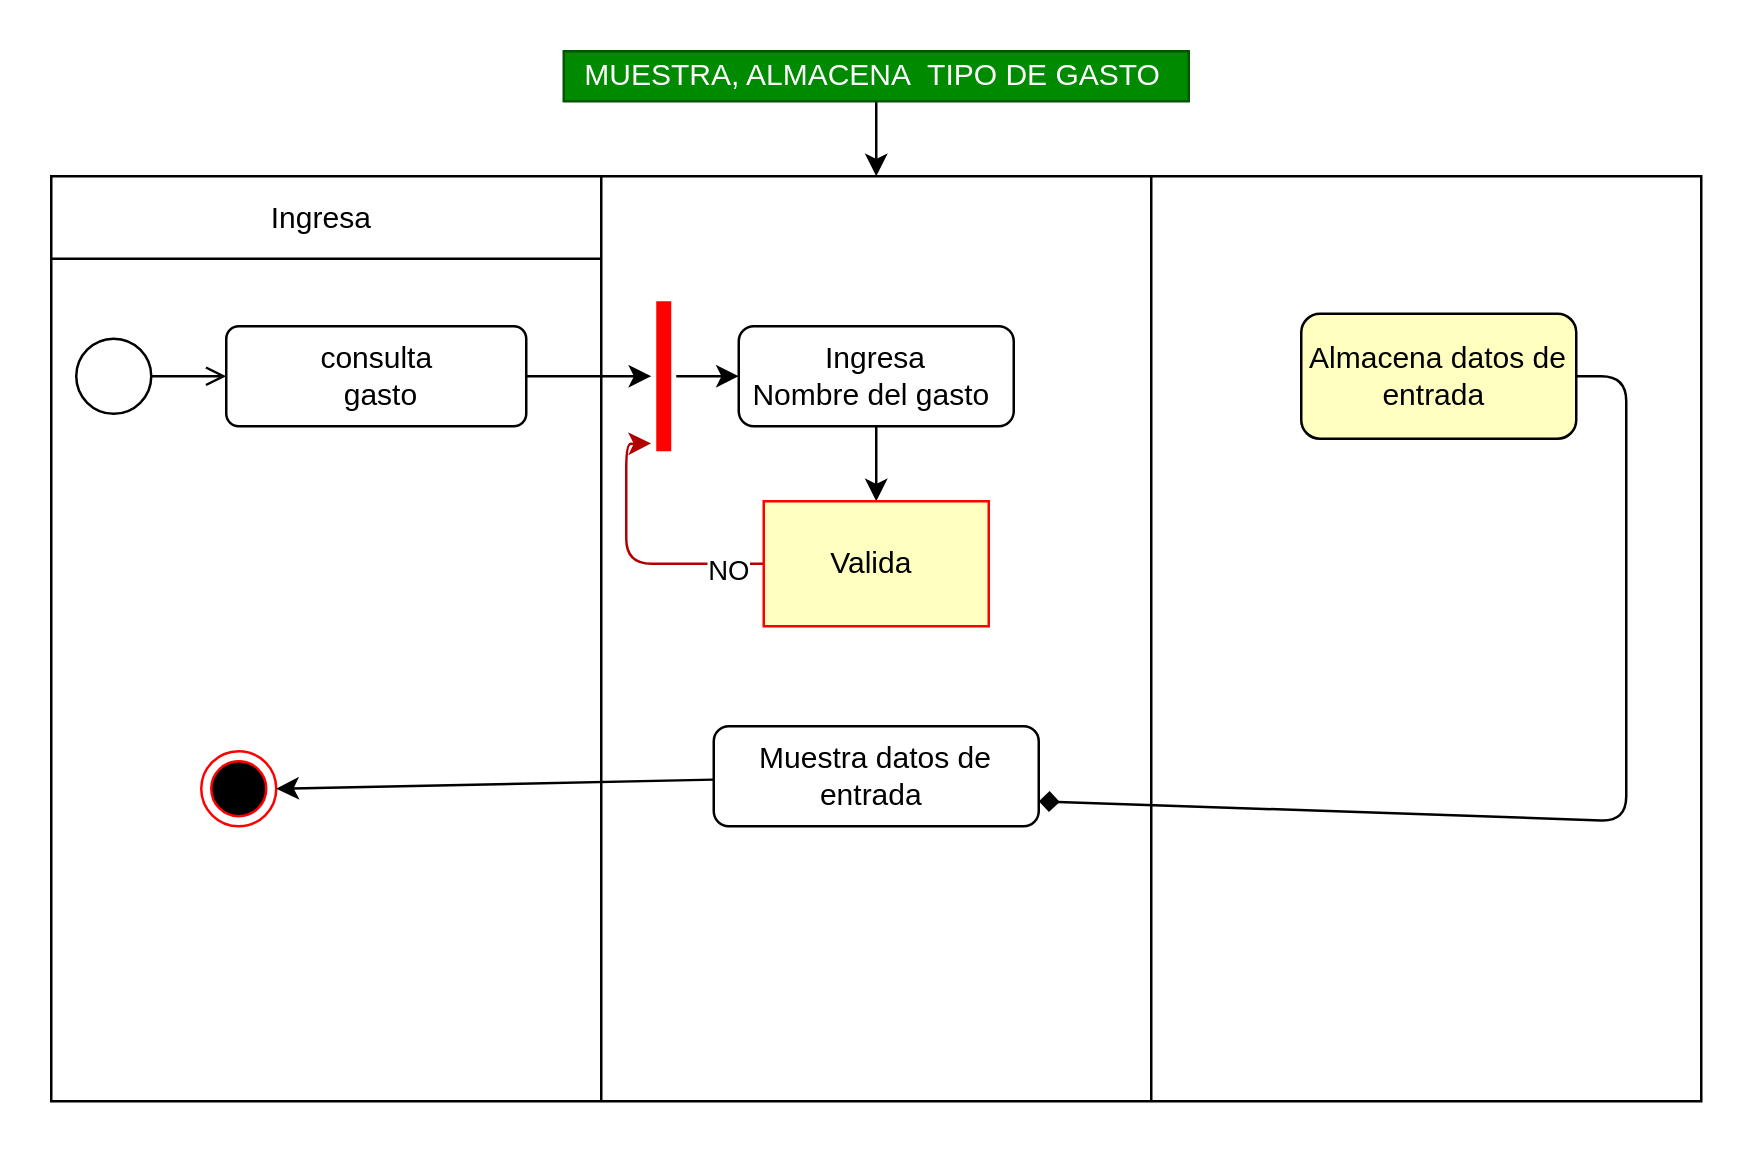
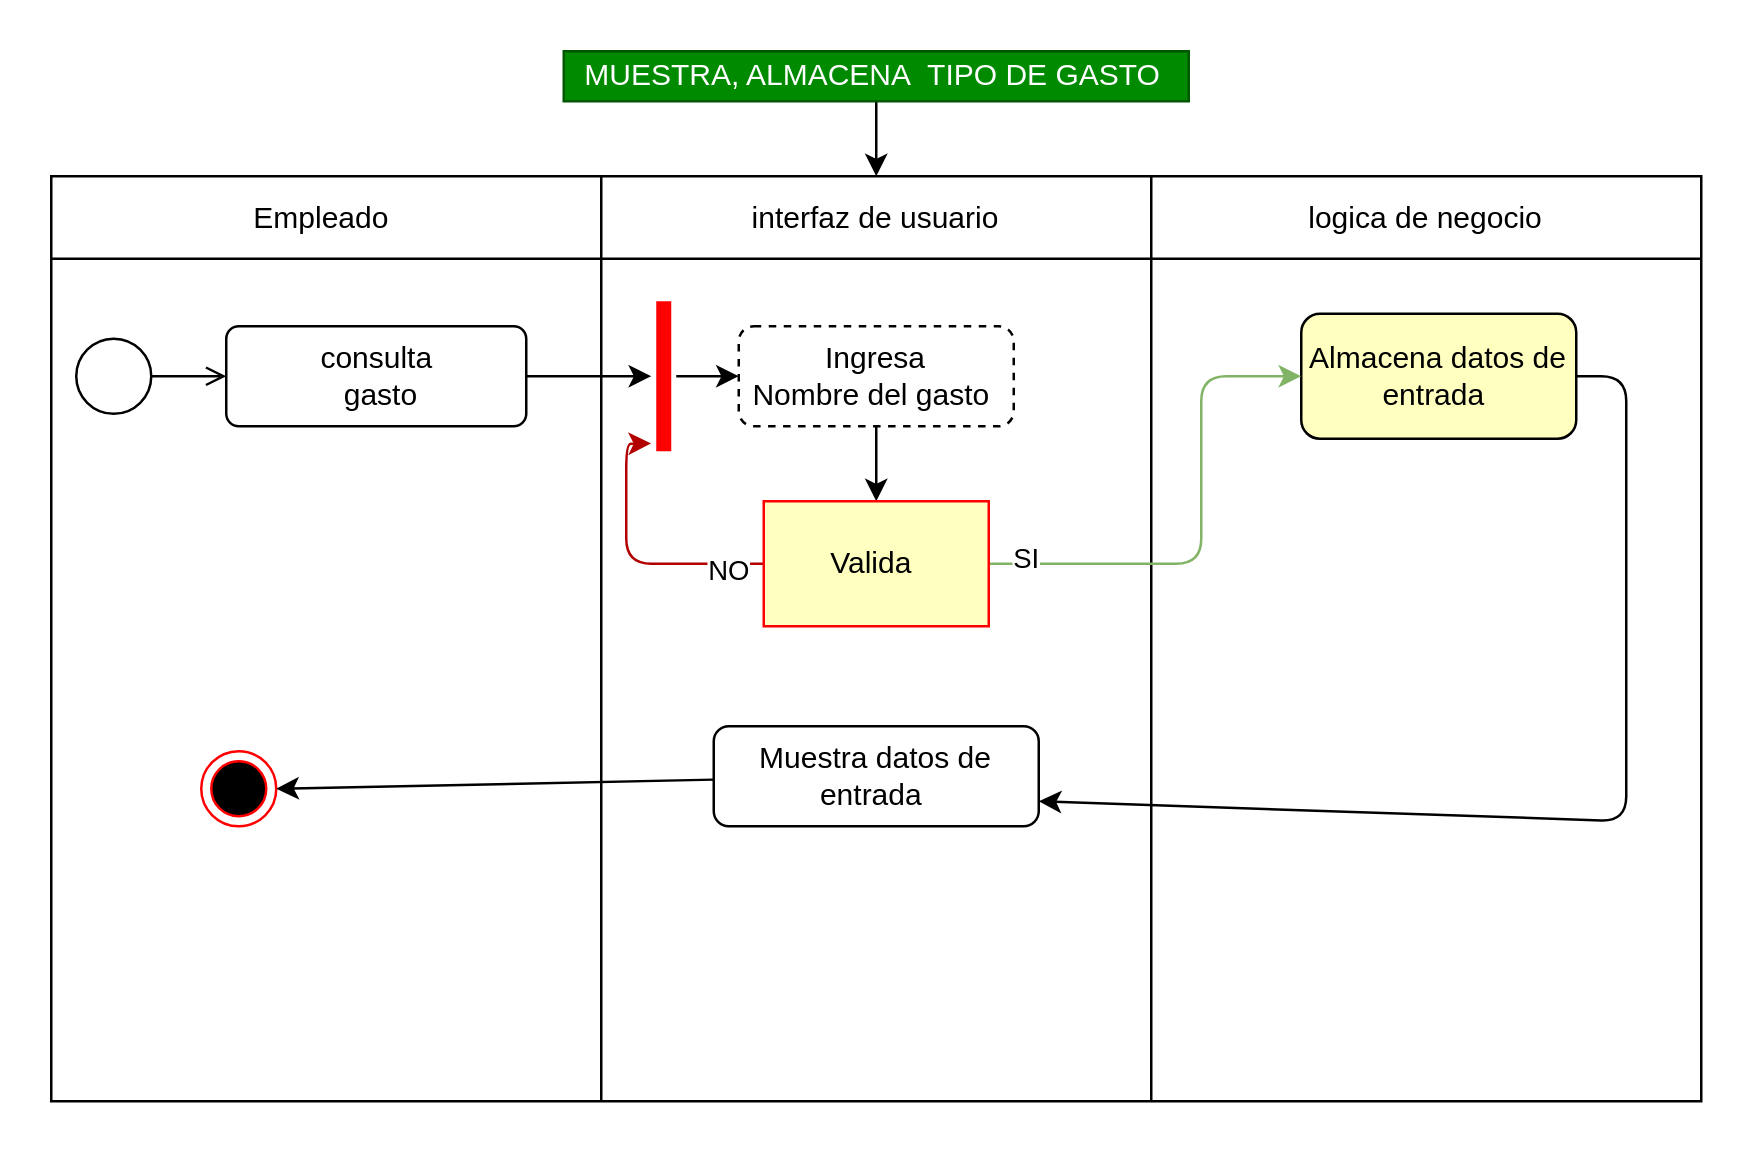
none -> (876, 218)
none -> (1426, 218)
(326, 219) -> (326, 219)
(876, 376) -> (876, 376)
none -> (1201, 450)
(1059, 802) -> (1057, 802)
